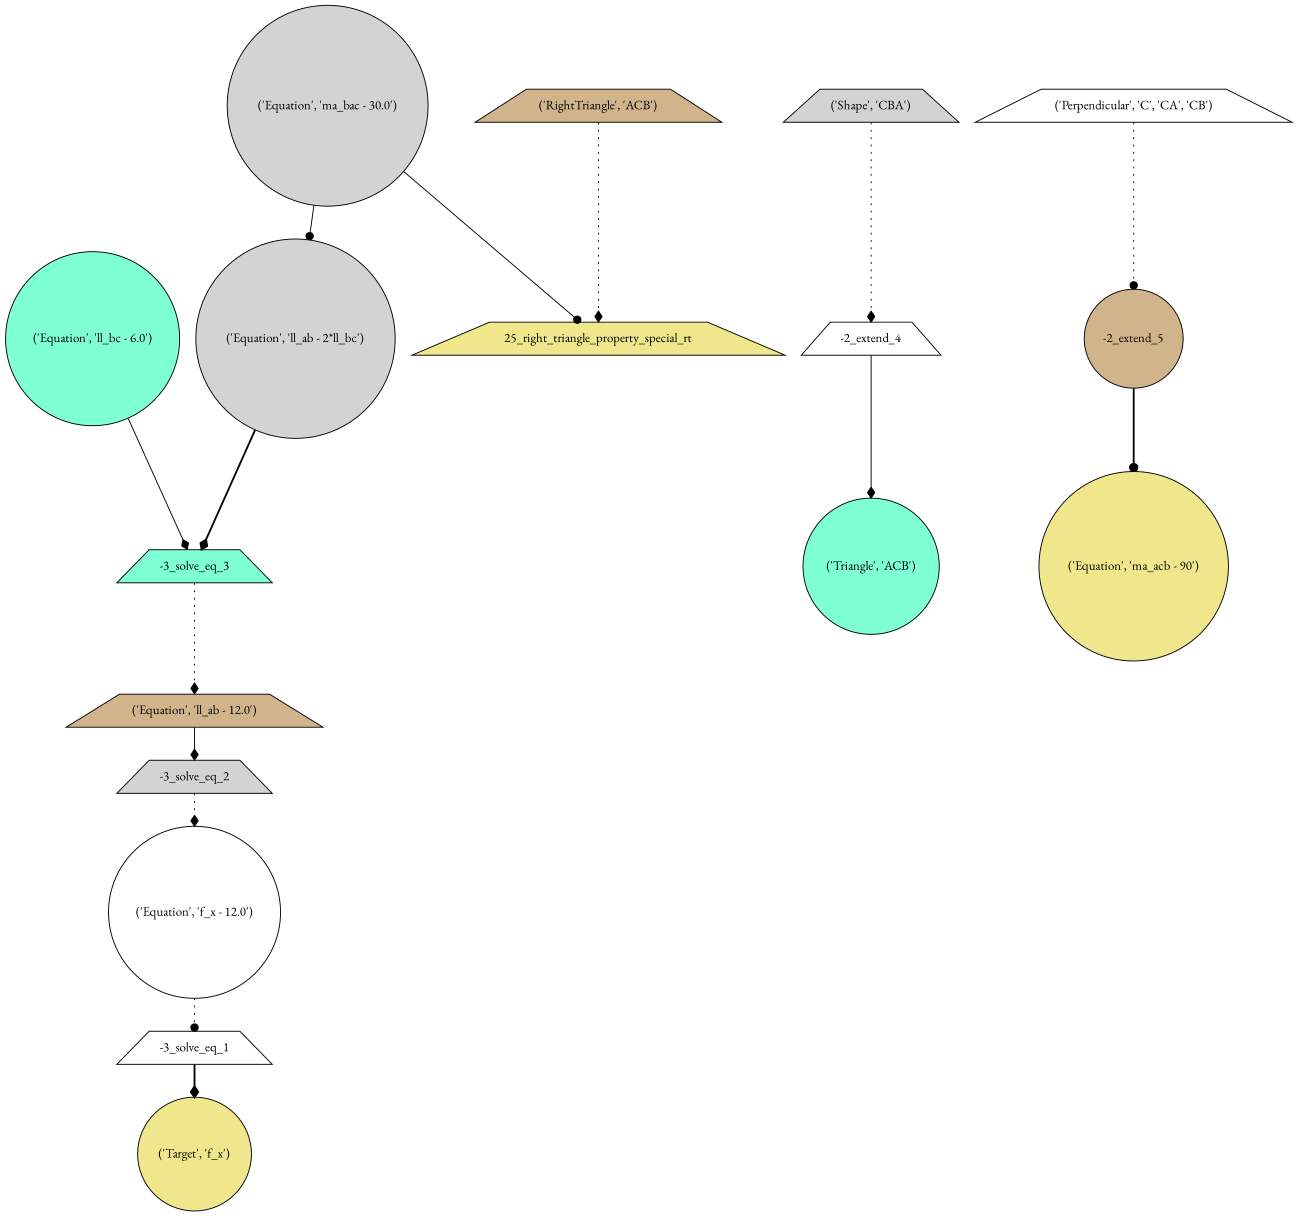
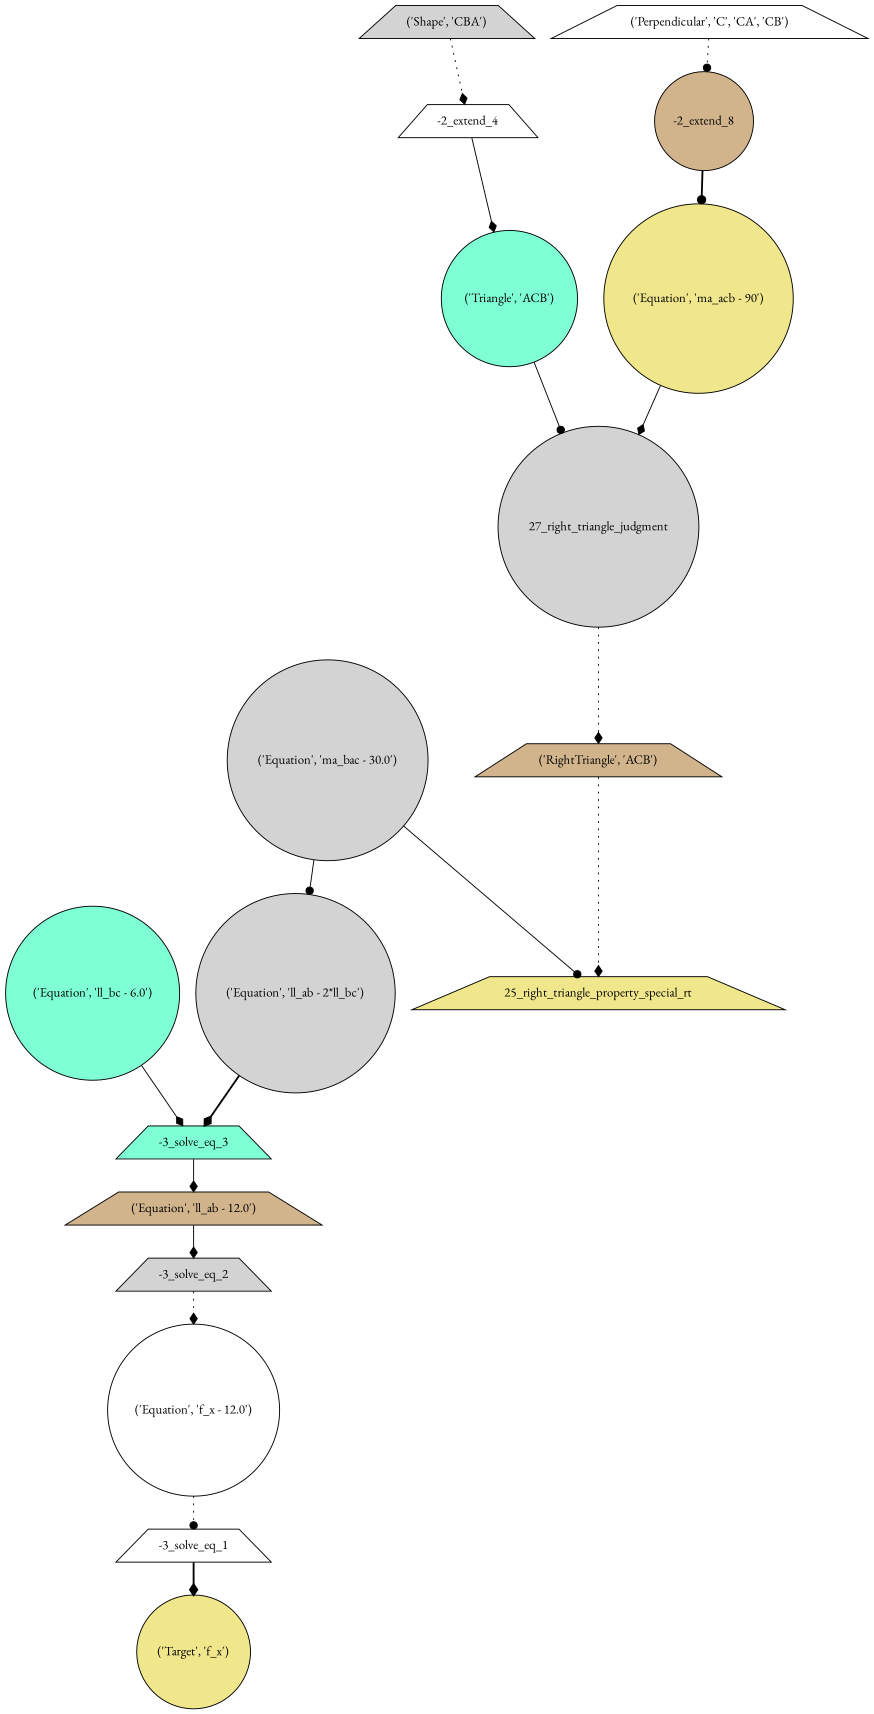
(1134, 339) -> (704, 121)
none -> (598, 527)
(195, 633) -> (194, 1170)
